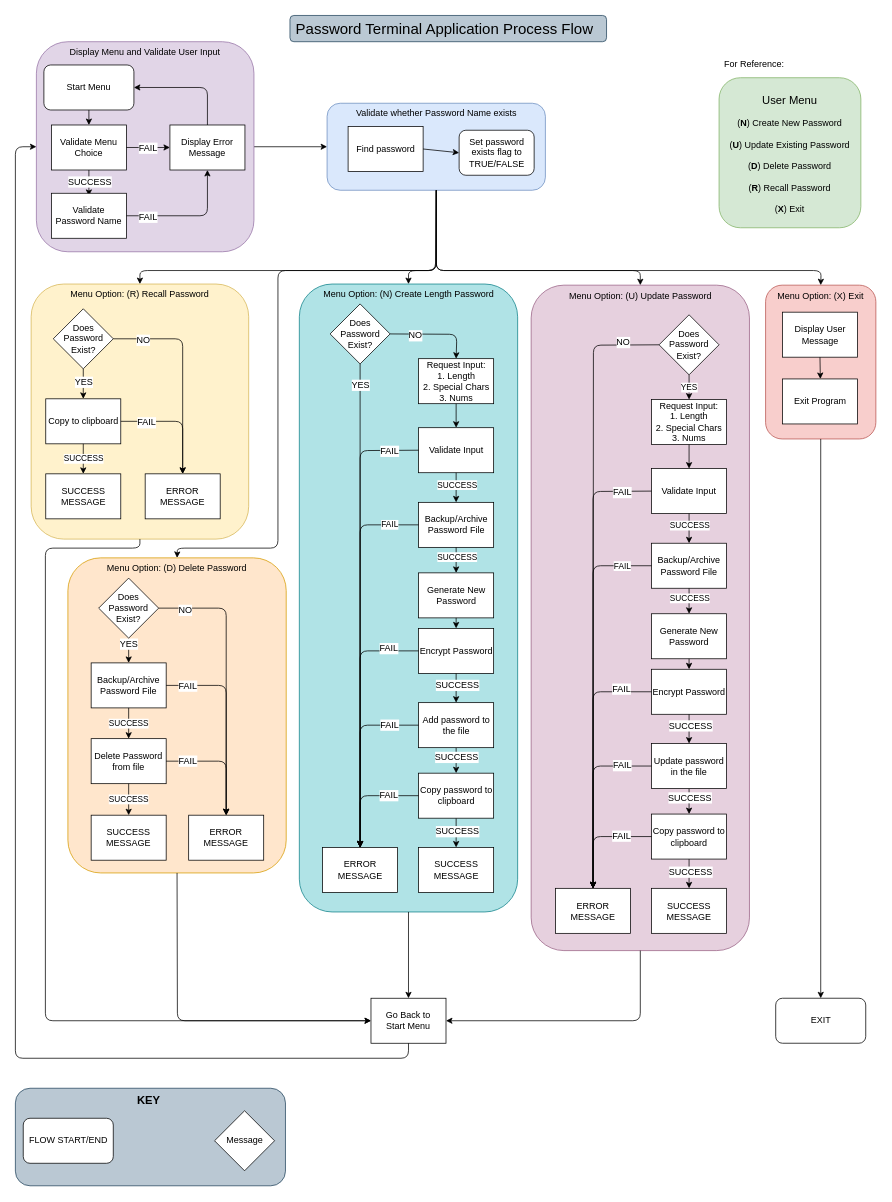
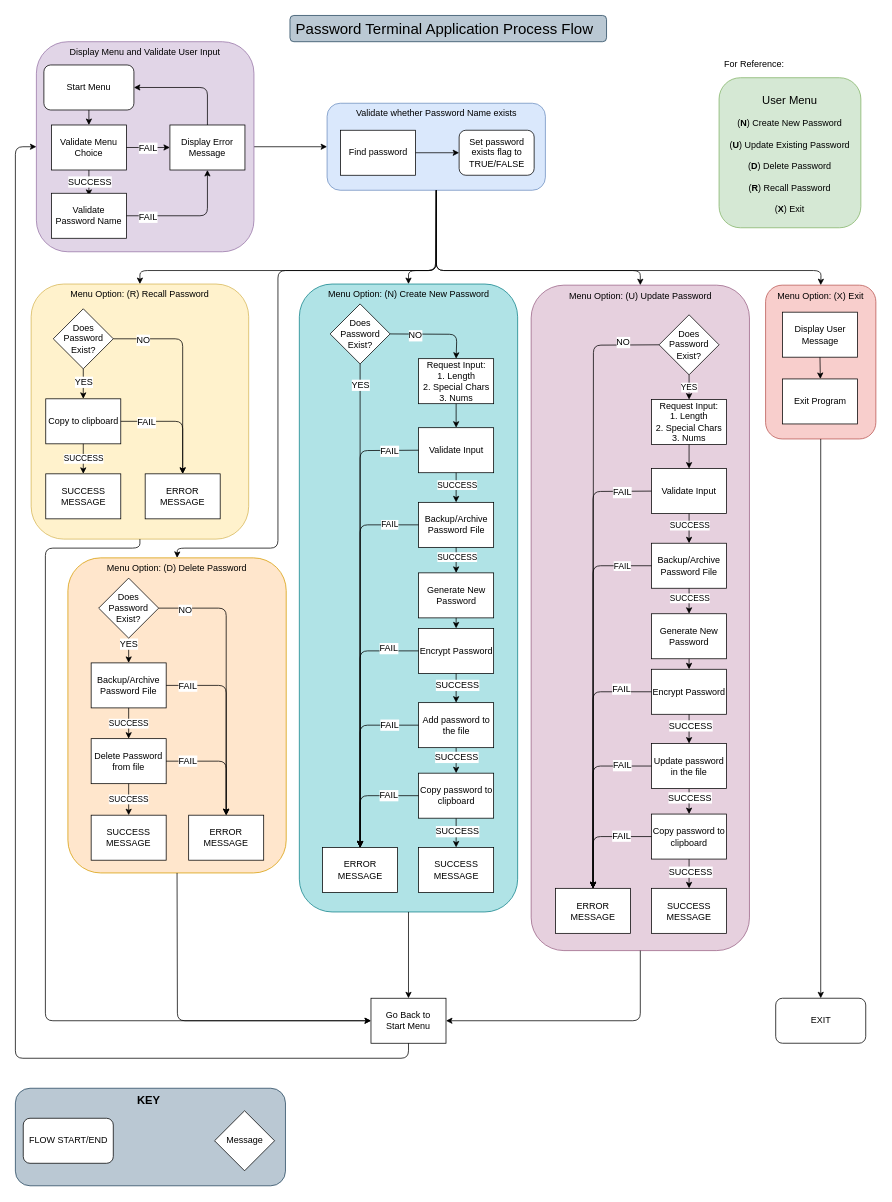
(386, 149) -> (378, 153)
(409, 295) -> (409, 295)
